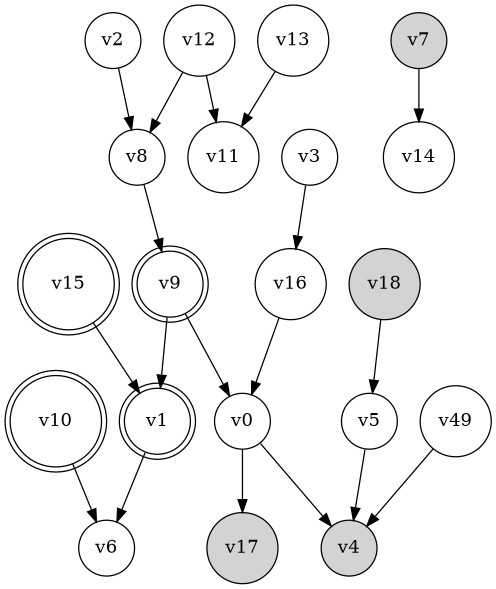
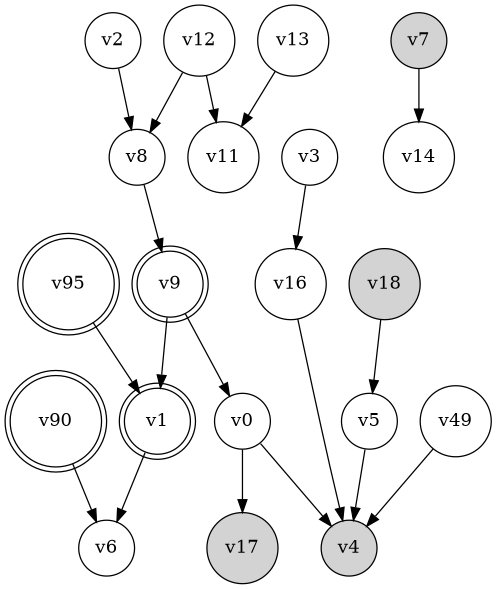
(69, 284) -> (69, 284)
(268, 350) -> (318, 414)
(56, 421) -> (56, 421)
